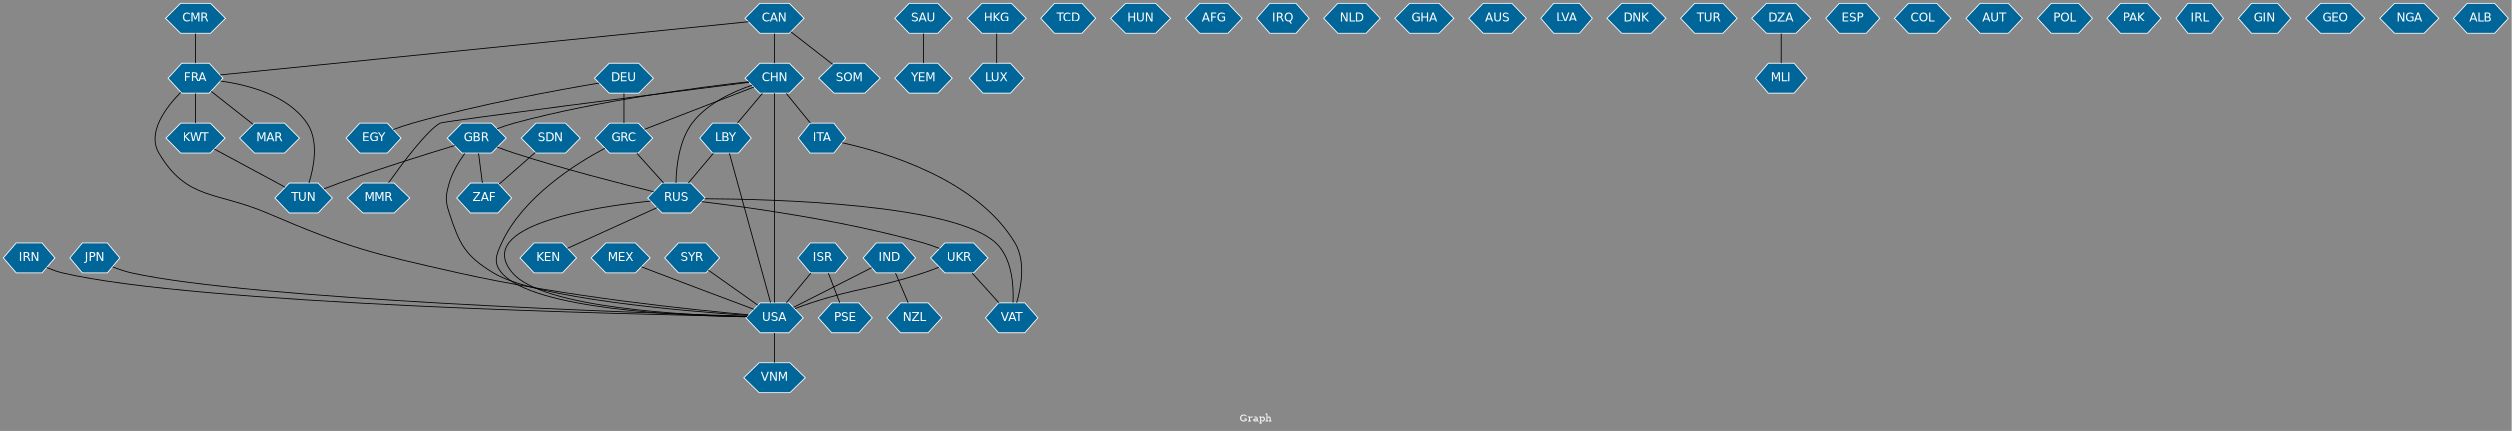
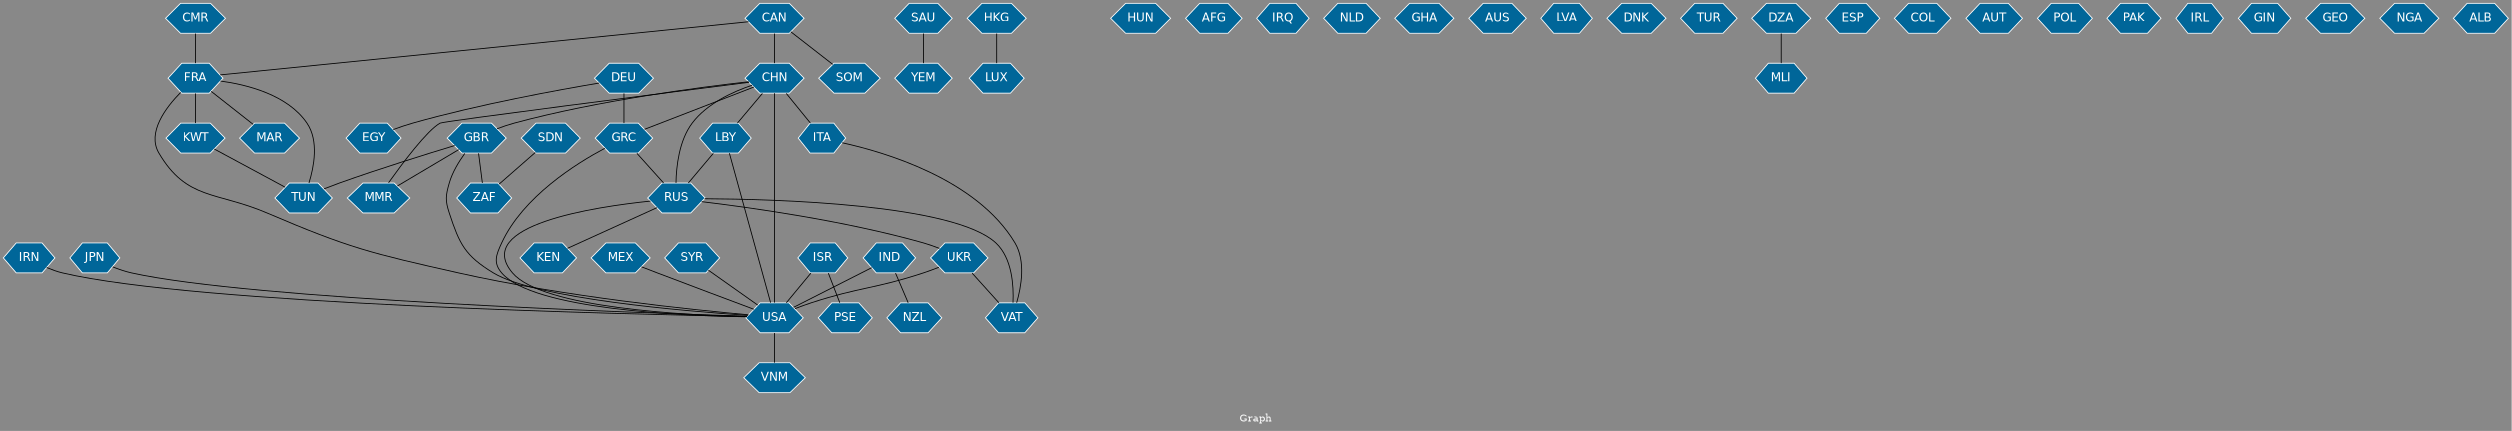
(1068, 18) -> none
(579, 172) -> (428, 168)
